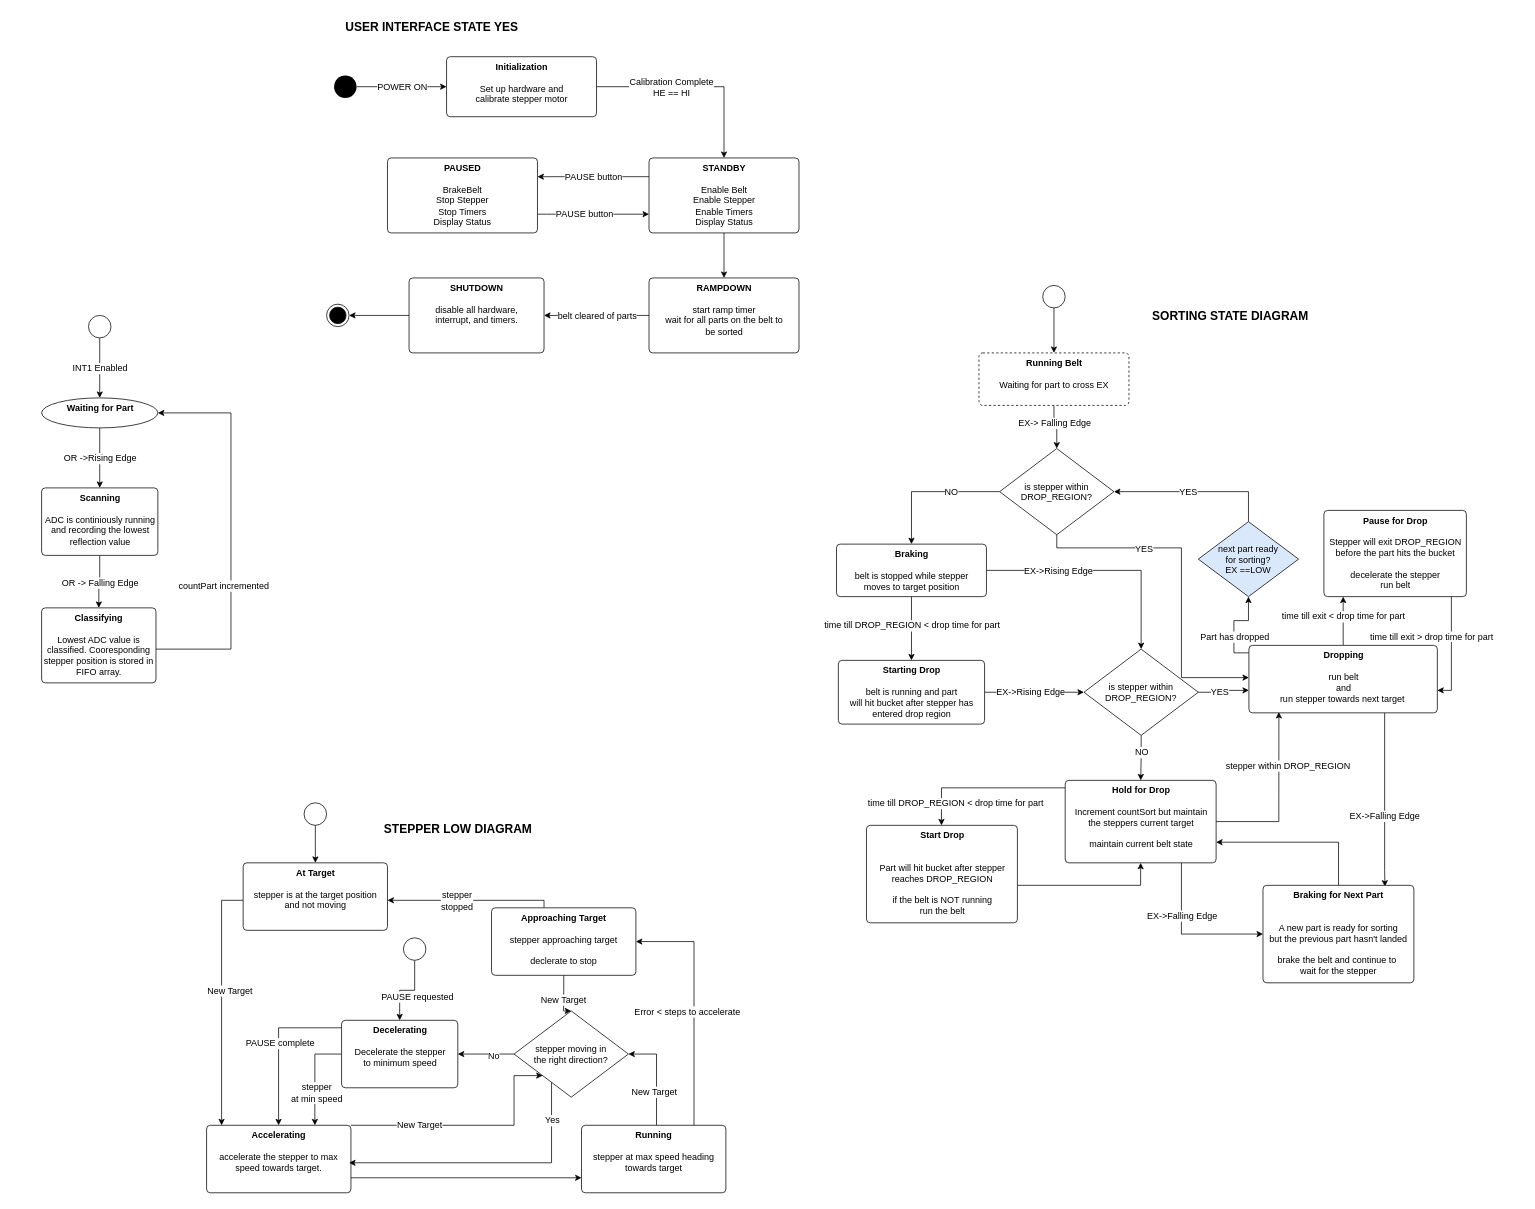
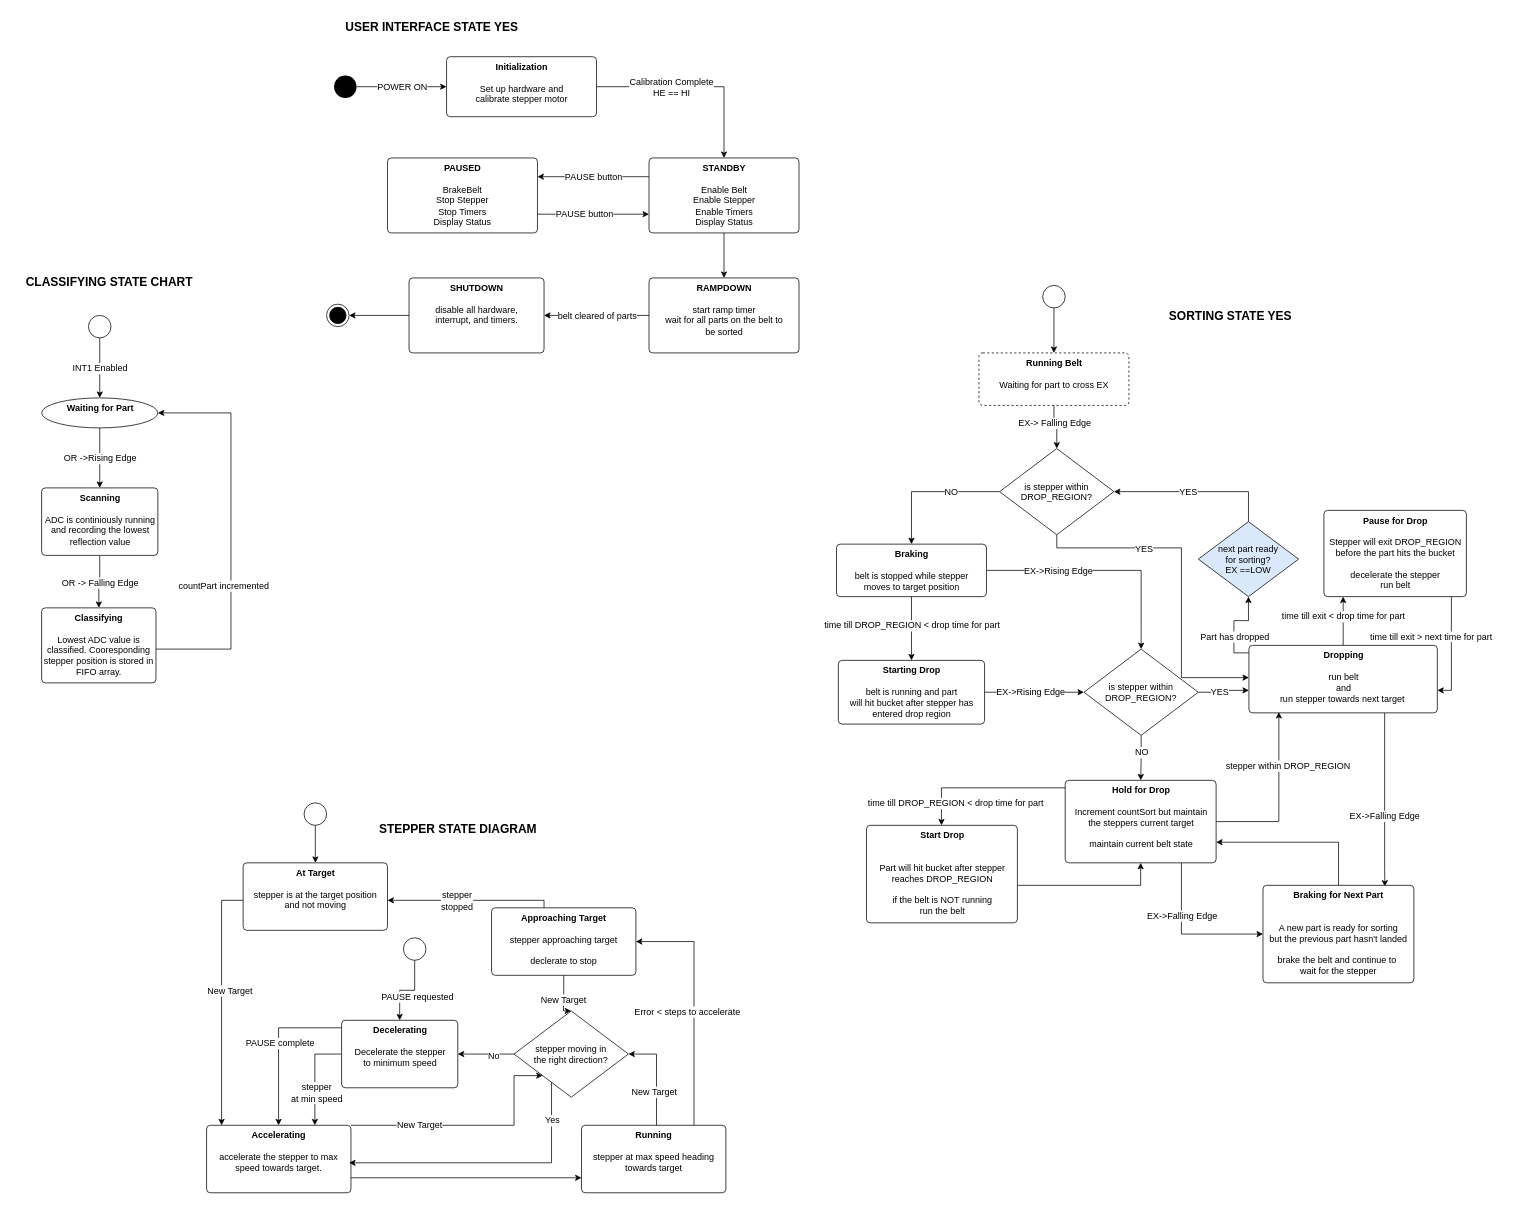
none -> (109, 282)
(1231, 315) -> (1231, 315)
(1444, 637) -> (1444, 637)
(458, 829) -> (458, 829)
